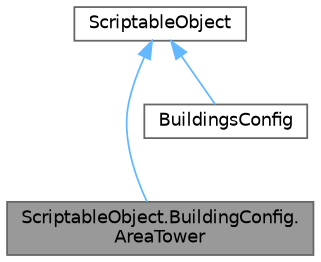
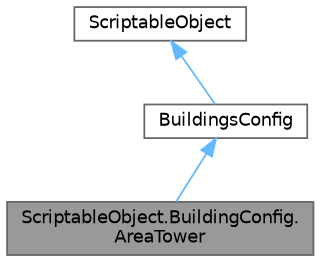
(127, 129) -> (191, 178)
